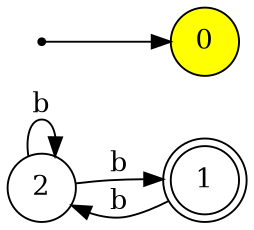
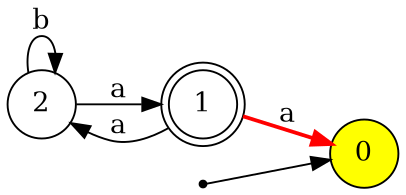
none -> (278, 127)
(120, 164) -> (119, 90)
(120, 202) -> (119, 126)
